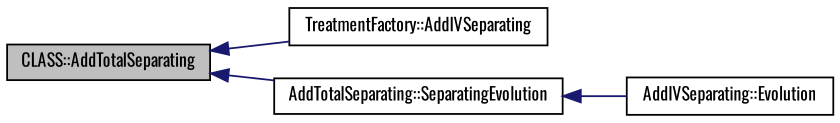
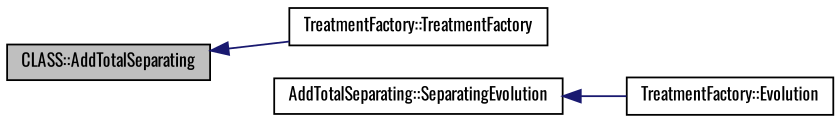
(418, 27) -> (418, 27)
(251, 78) -> none
(730, 96) -> (730, 96)
